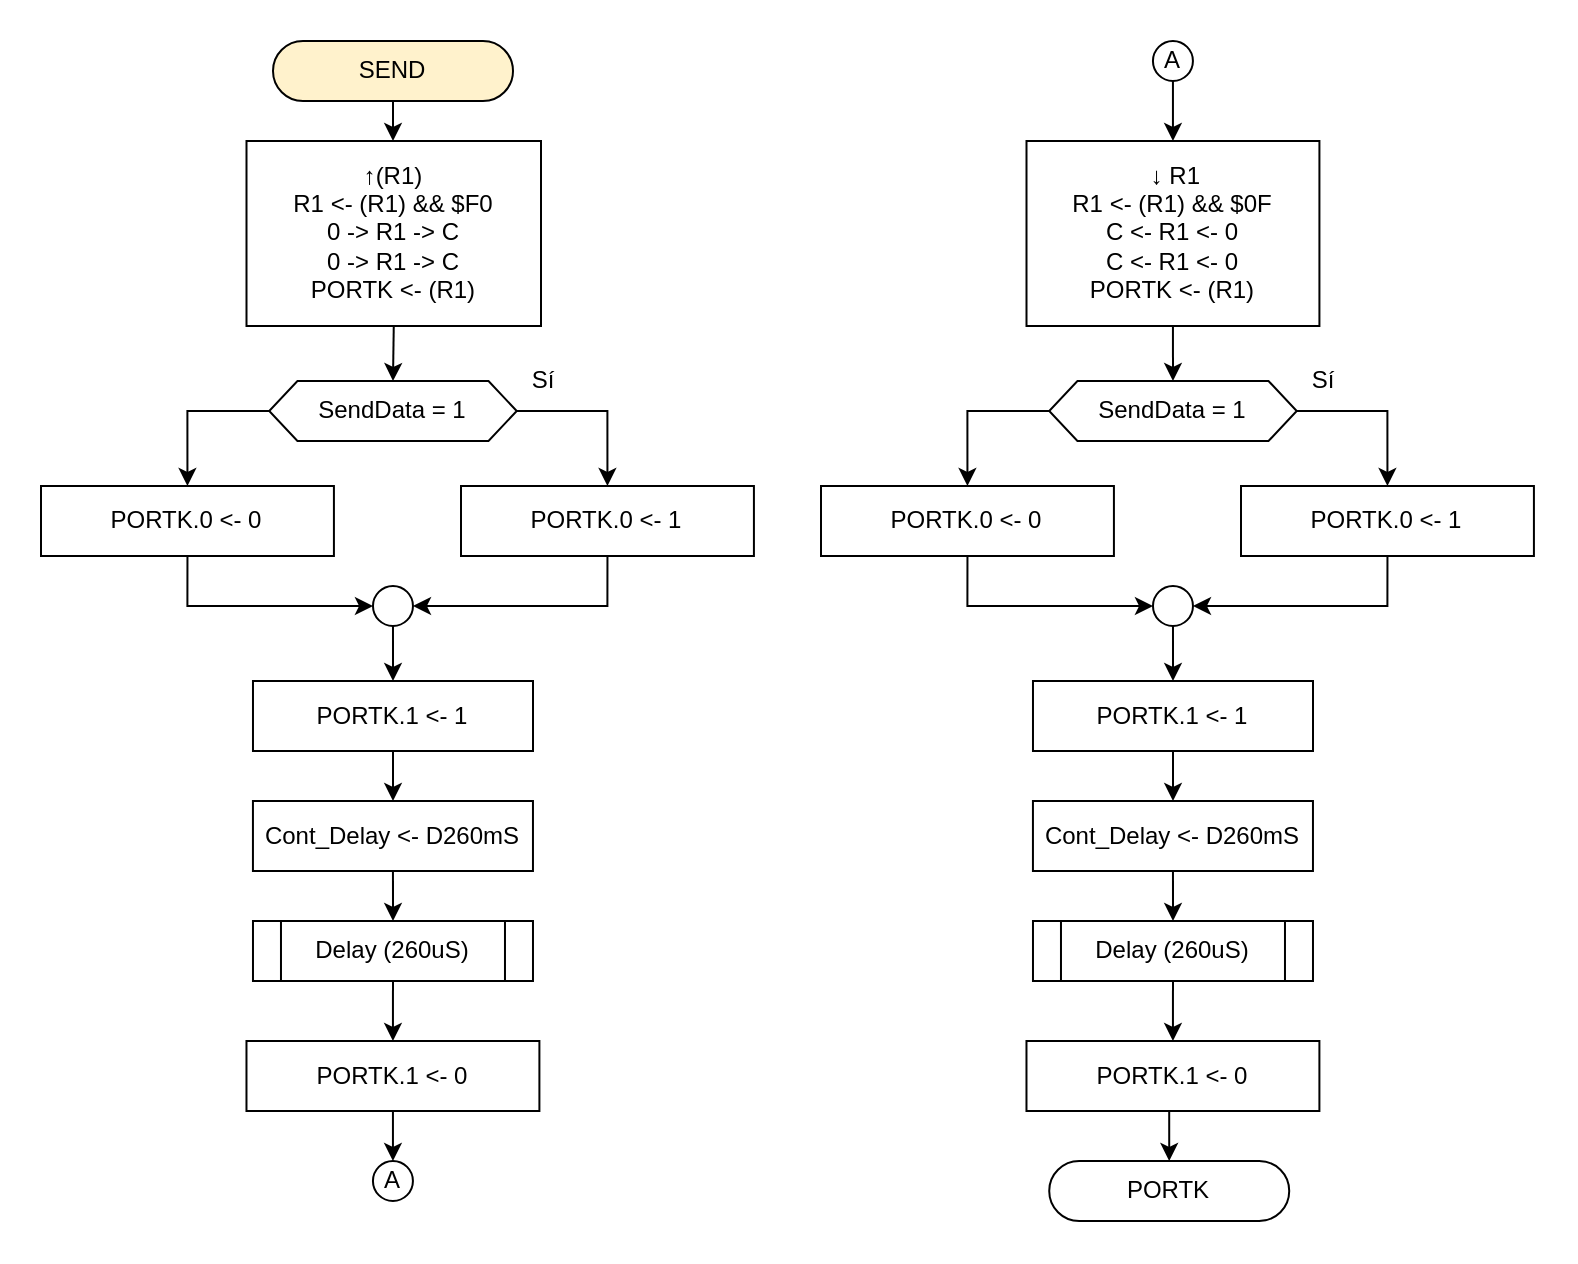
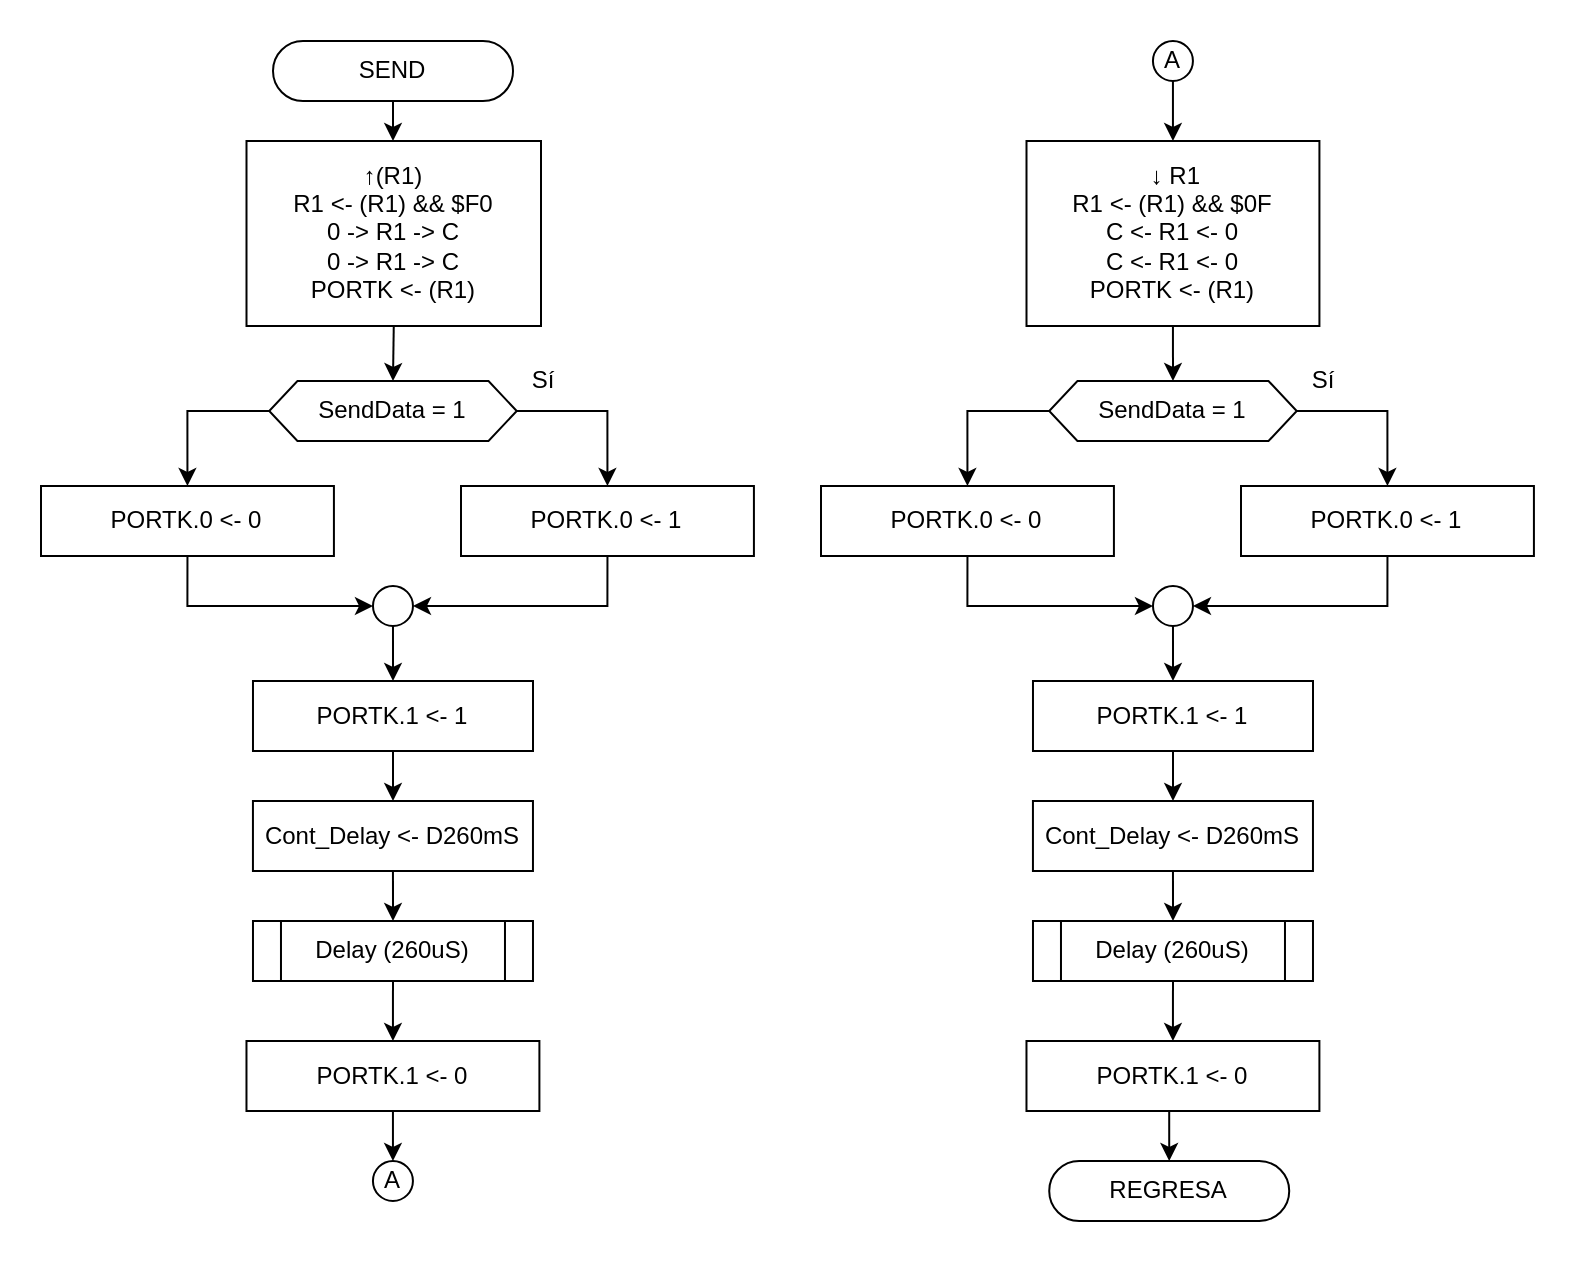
(393, 71) -> (393, 71)
(1169, 1191) -> (1169, 1191)
